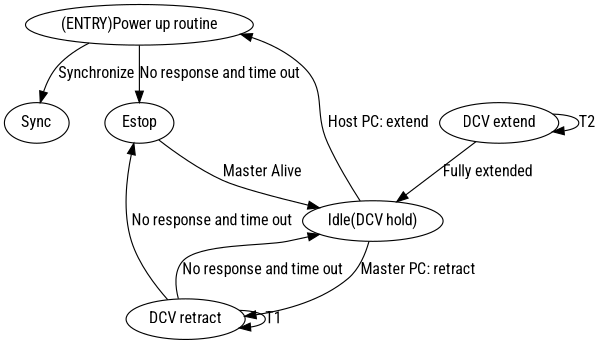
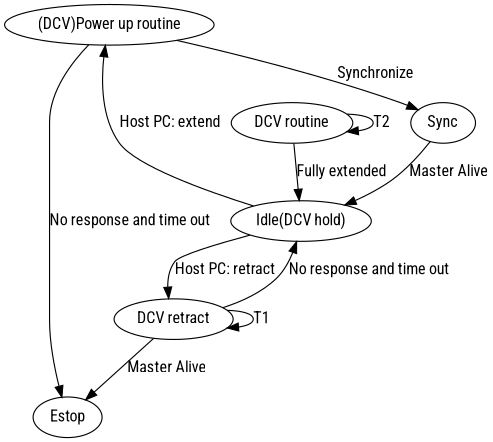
(139, 25) -> (109, 25)
(499, 123) -> (292, 123)
(229, 183) -> (397, 176)
(212, 221) -> (167, 368)
(419, 270) -> (225, 270)
